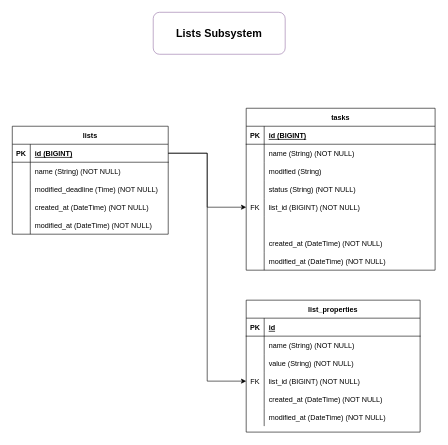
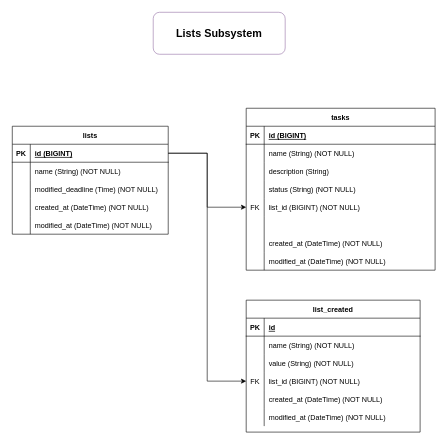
(299, 172) -> (305, 172)
(333, 310) -> (333, 310)
